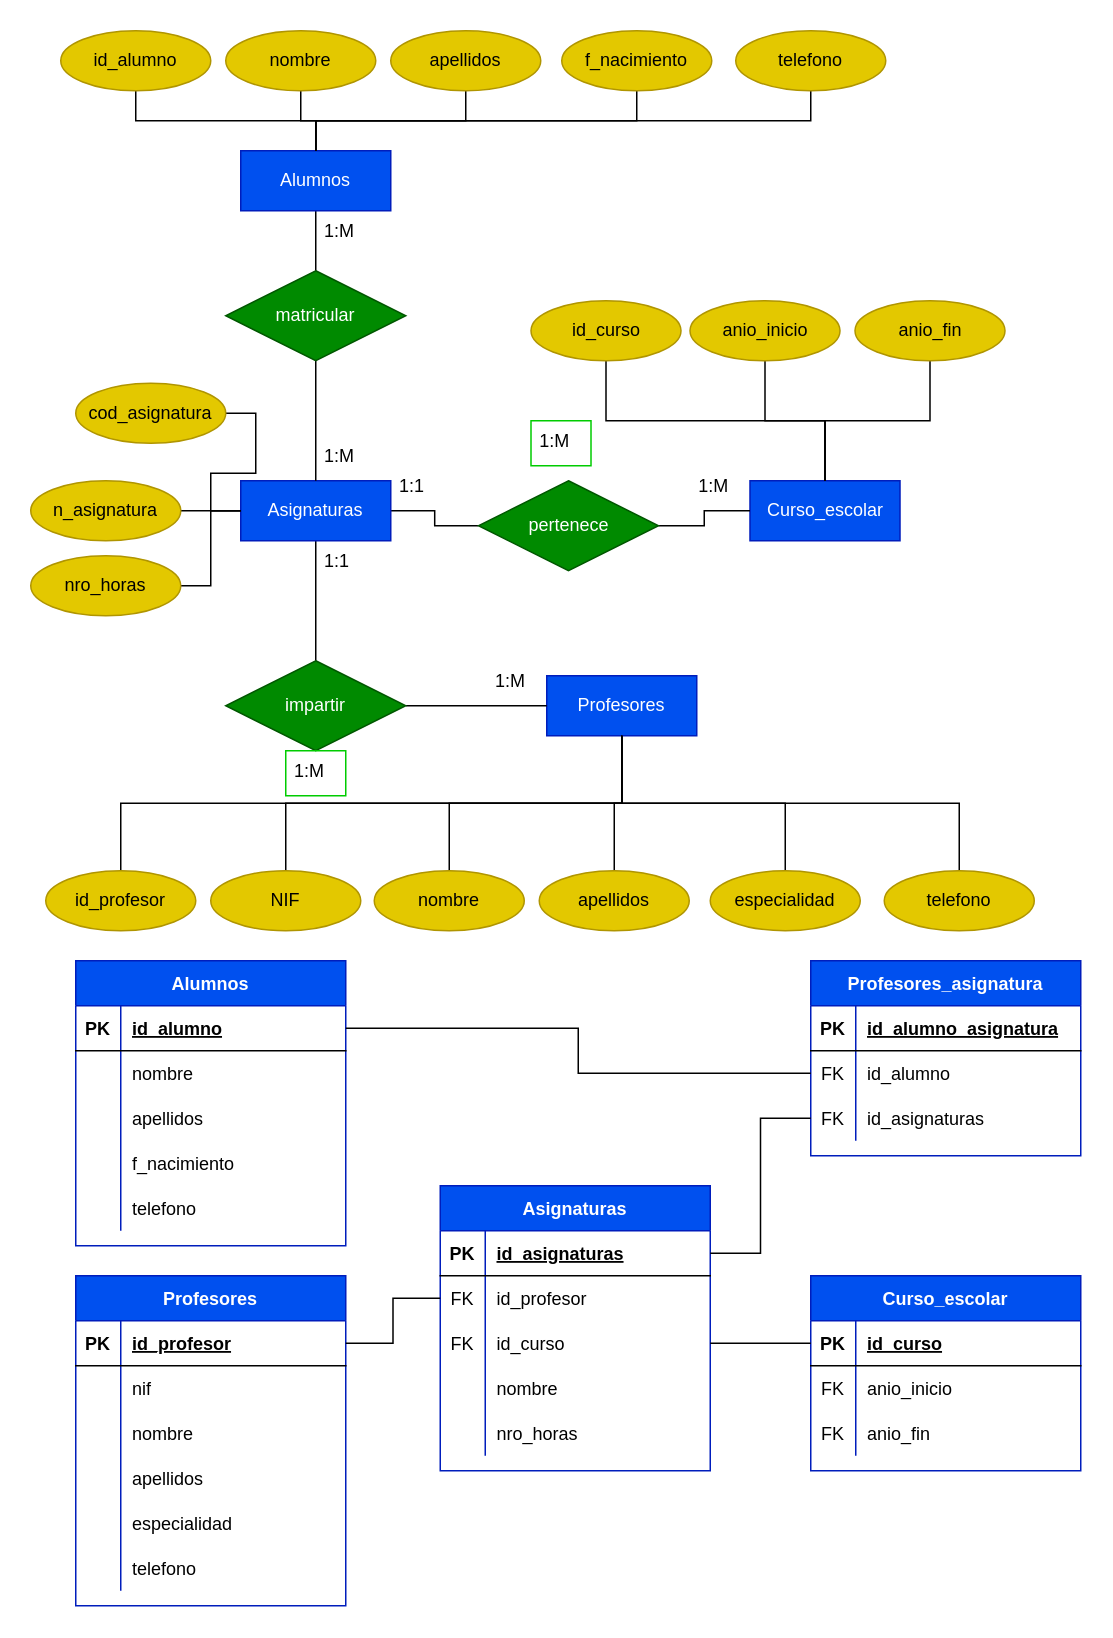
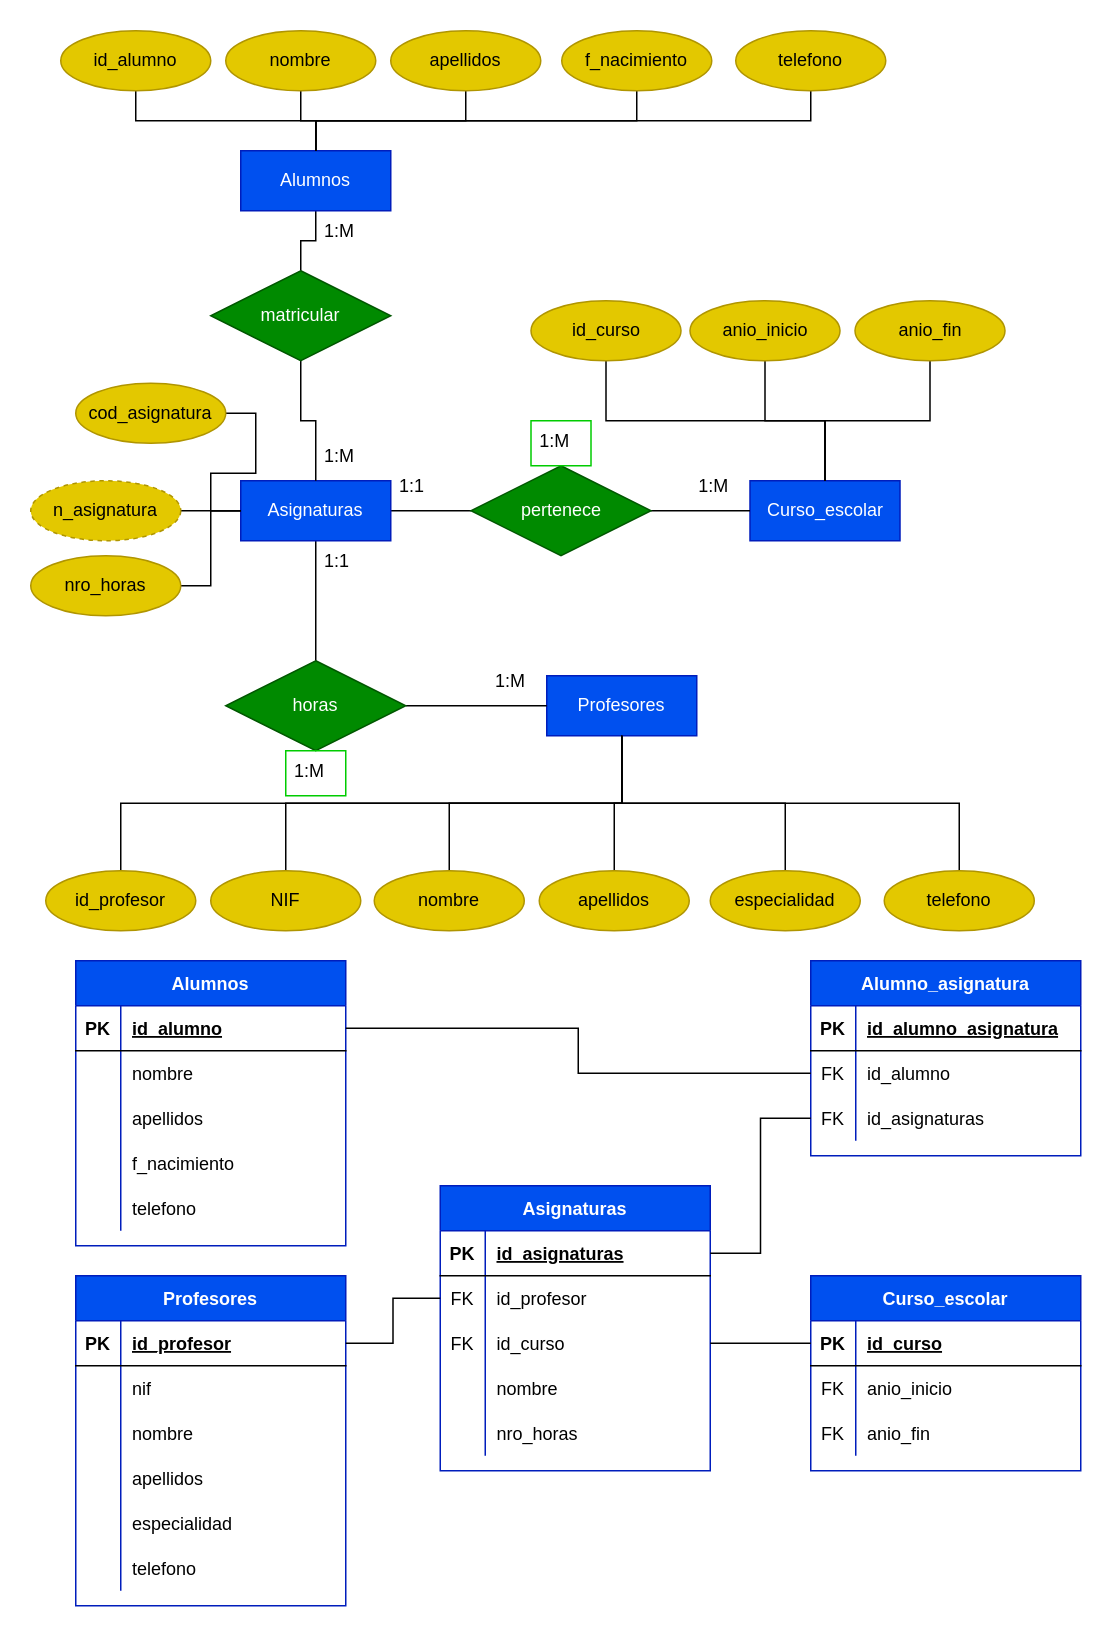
(316, 316) -> (301, 316)
(106, 511) -> (106, 511)
(569, 526) -> (561, 511)
(316, 706) -> (316, 706)
(945, 984) -> (945, 984)
